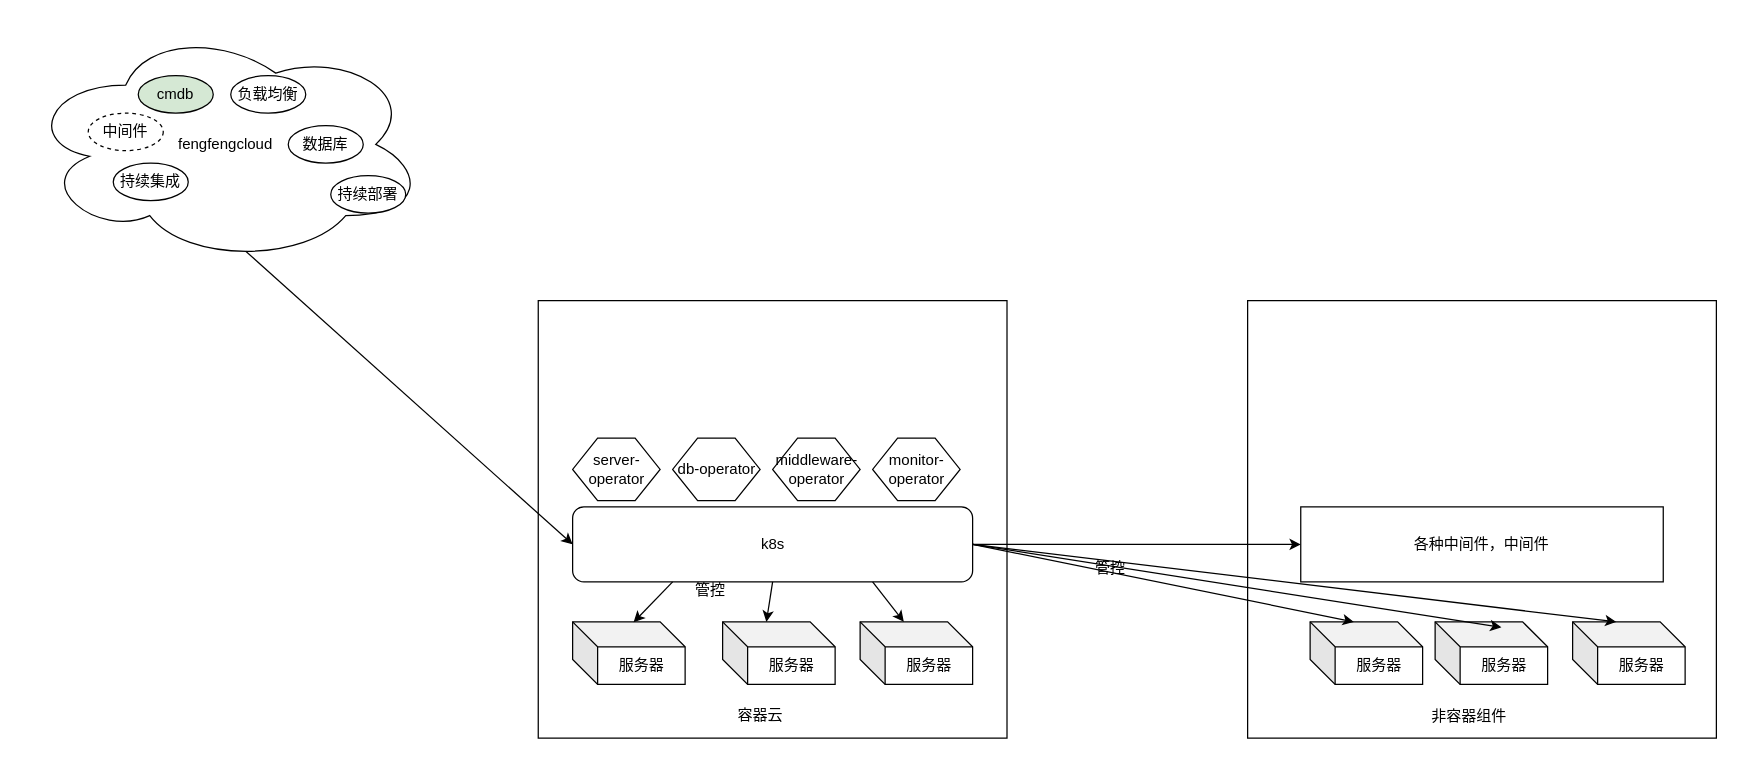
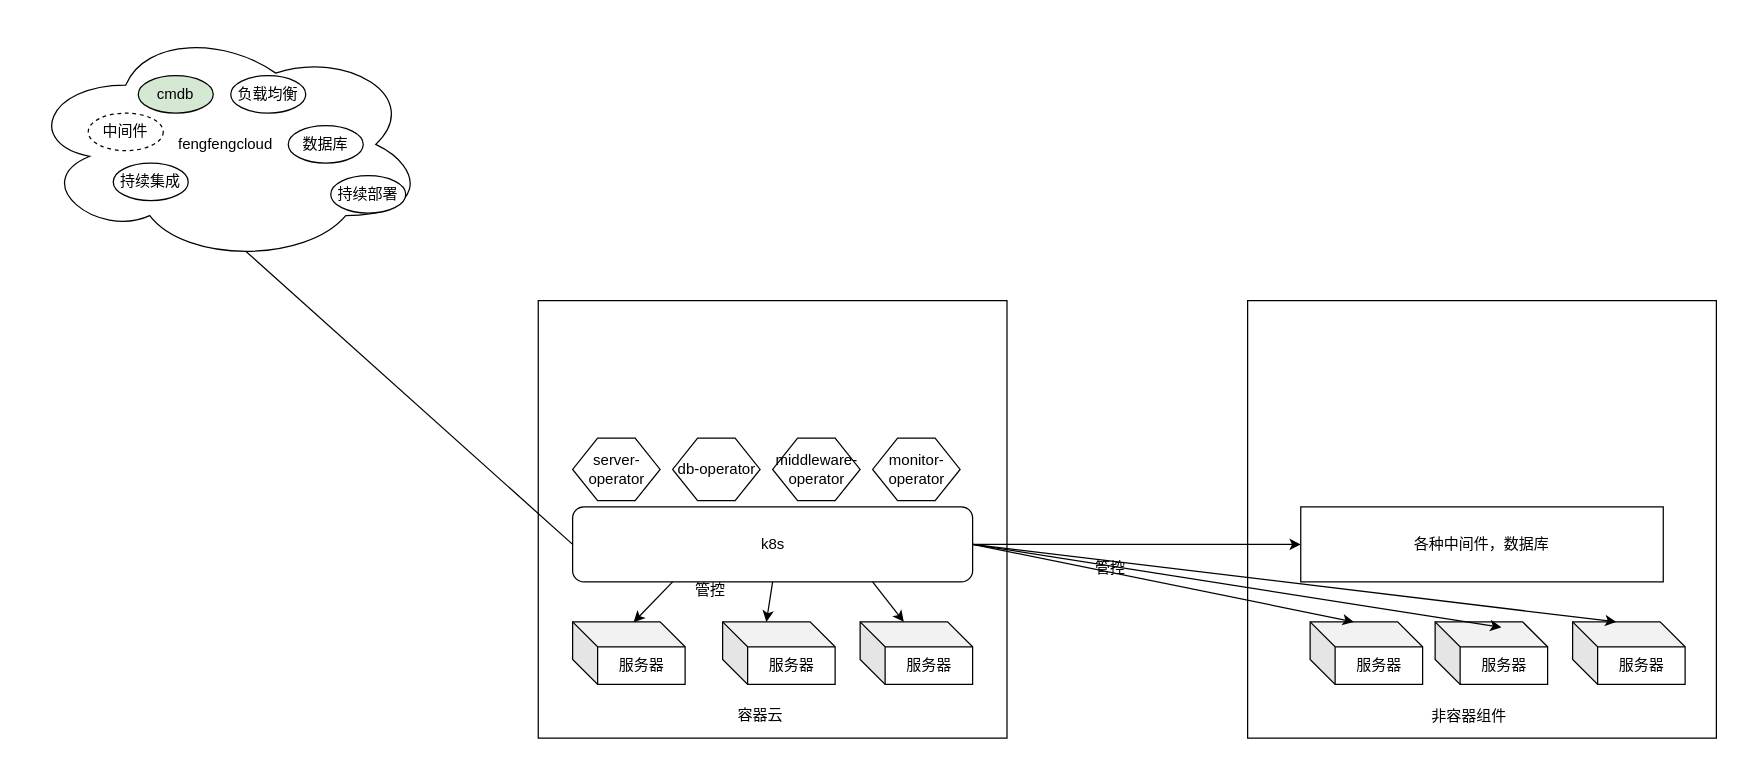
(565, 538) -> (568, 540)
(1482, 544) -> (1482, 544)
